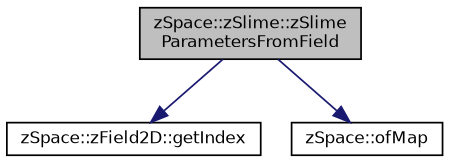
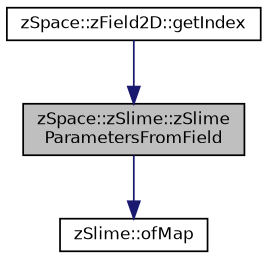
(193, 85) -> (134, 63)
(367, 139) -> (134, 235)
